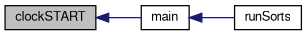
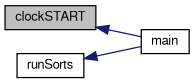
(218, 18) -> (119, 51)
